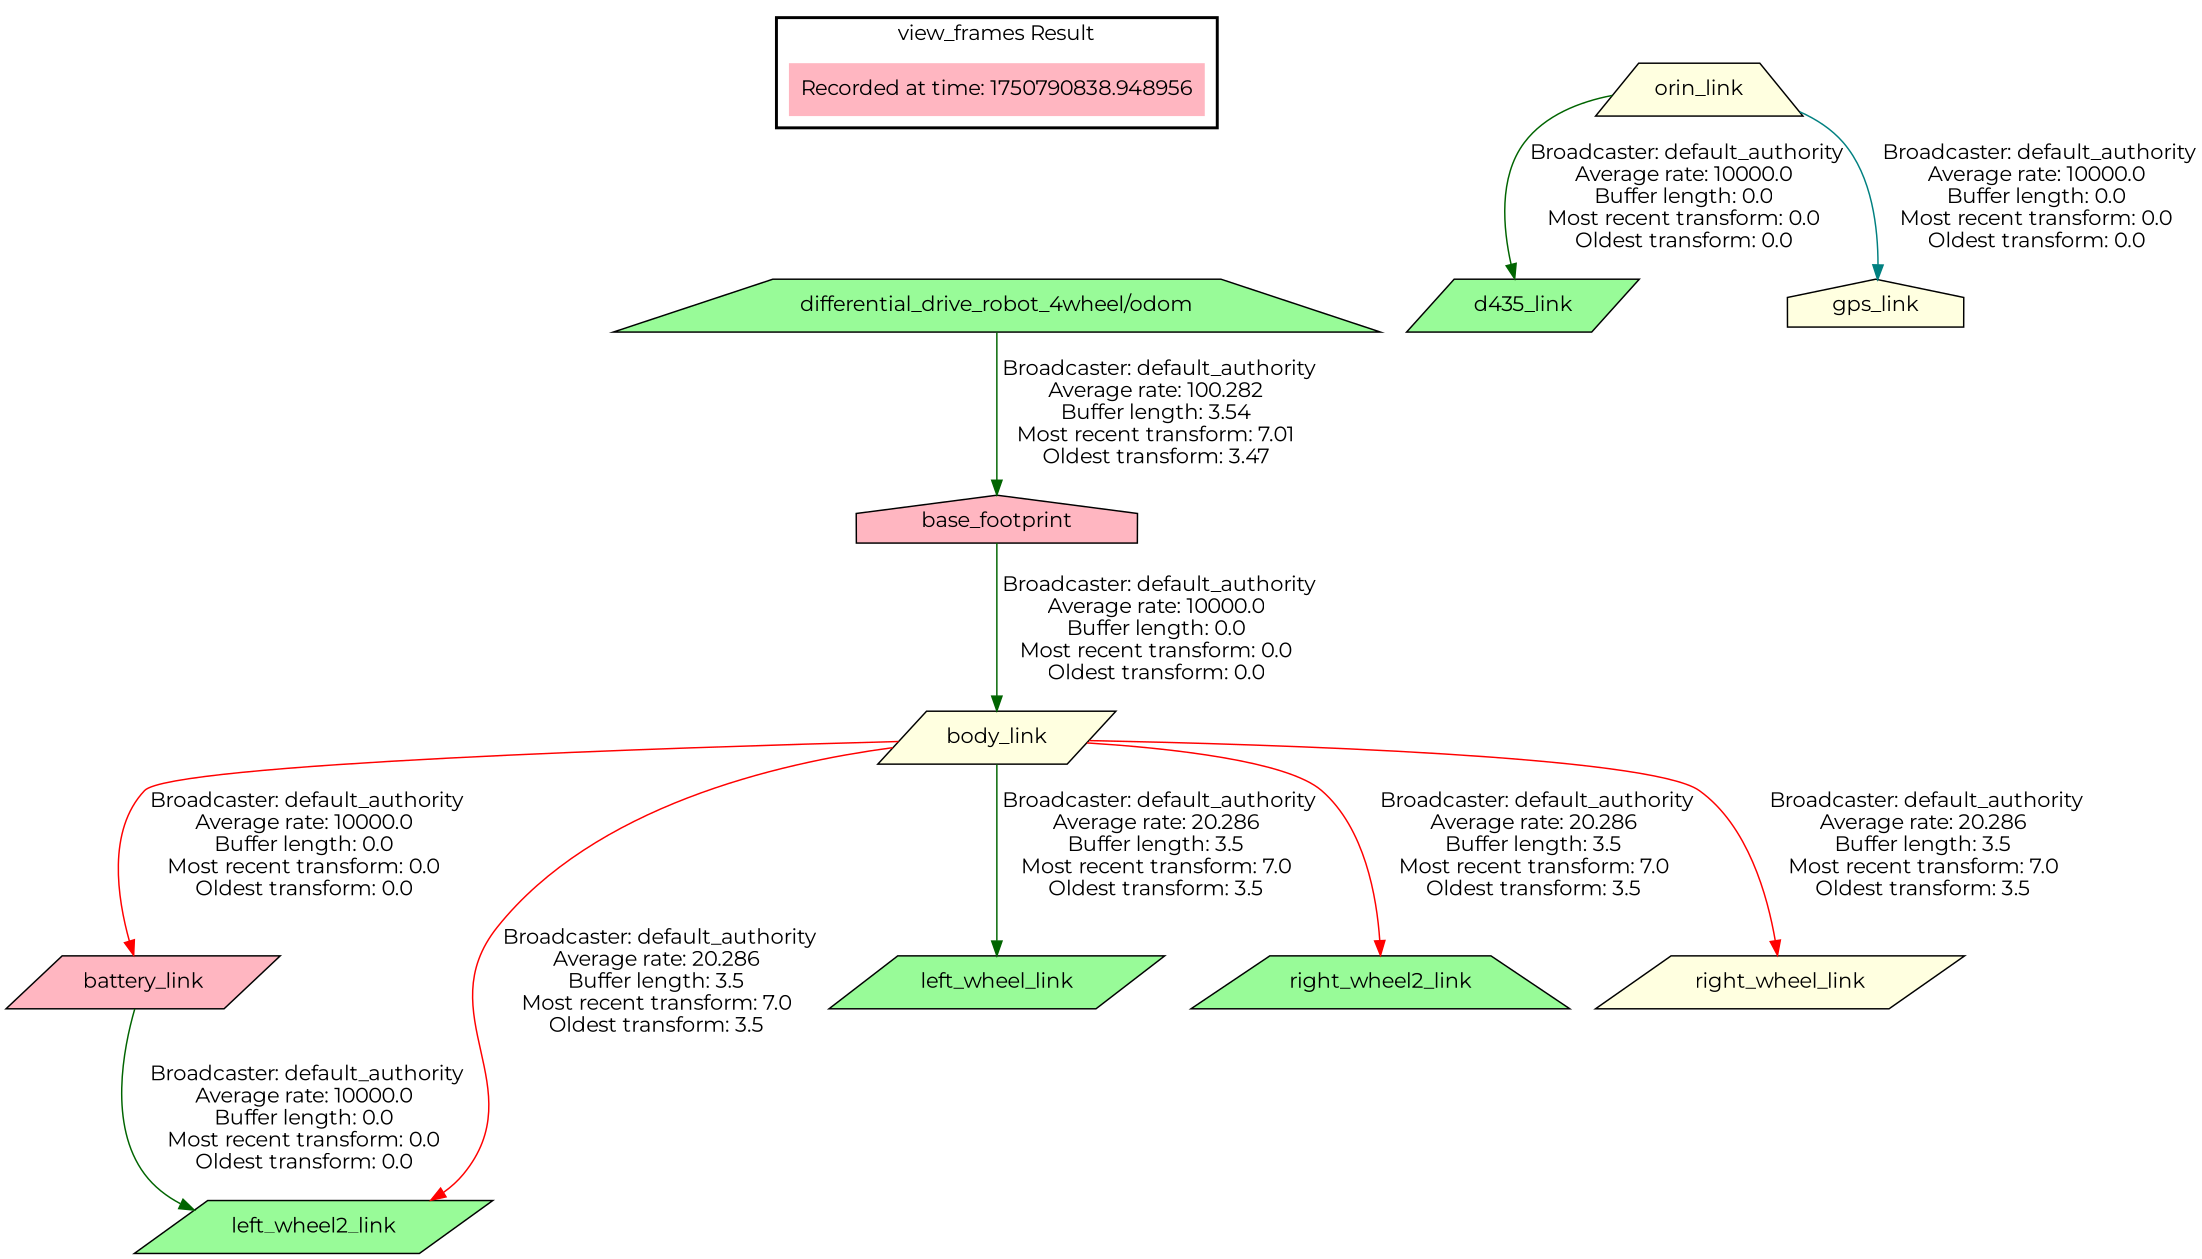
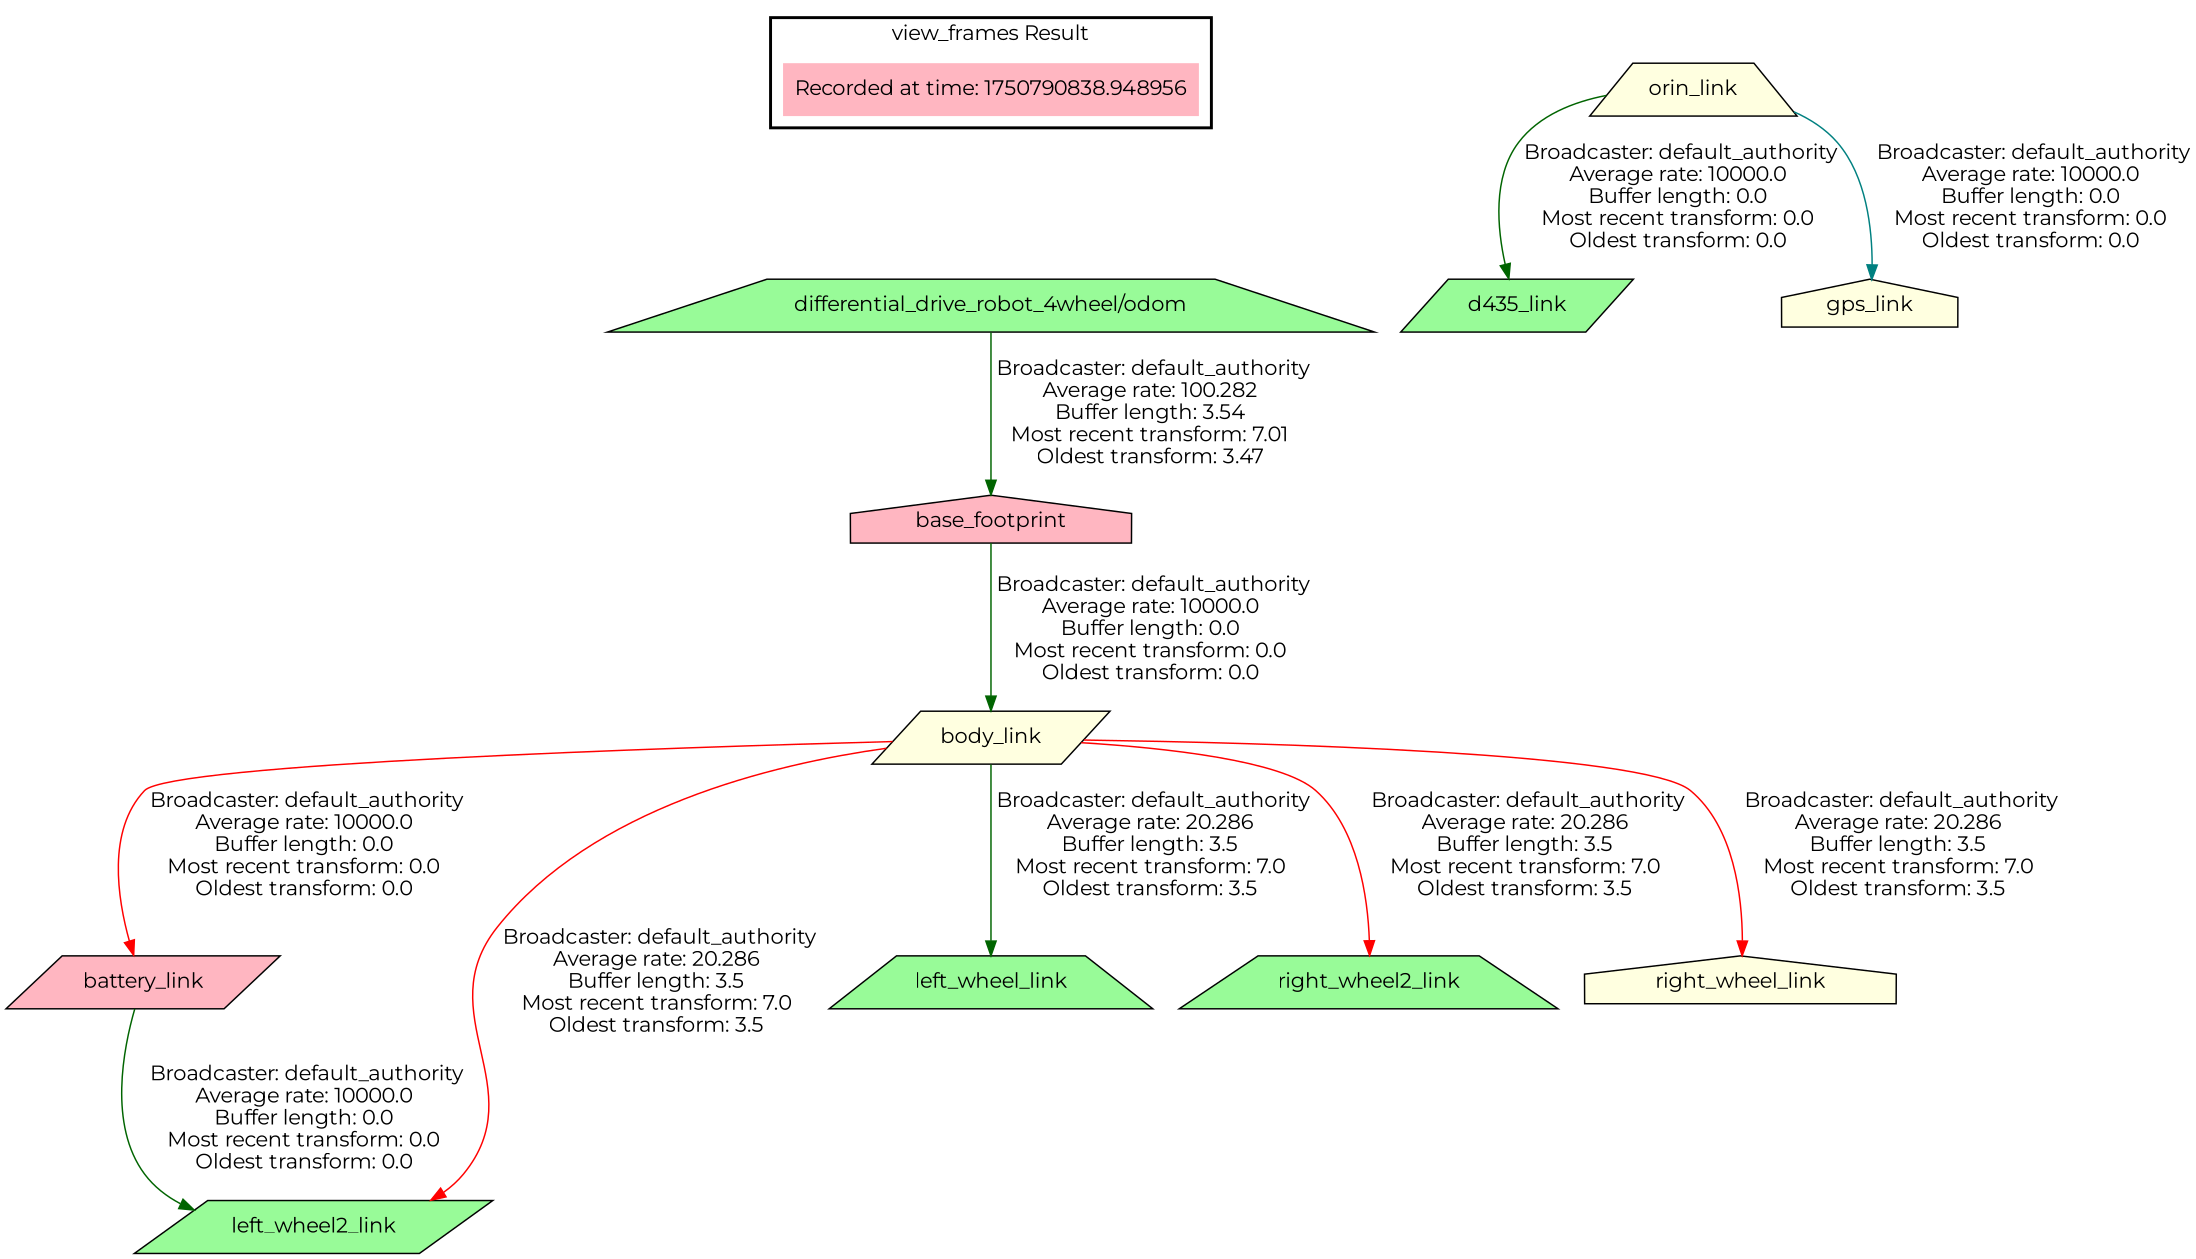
(997, 982) -> (991, 982)
(1780, 982) -> (1740, 982)
